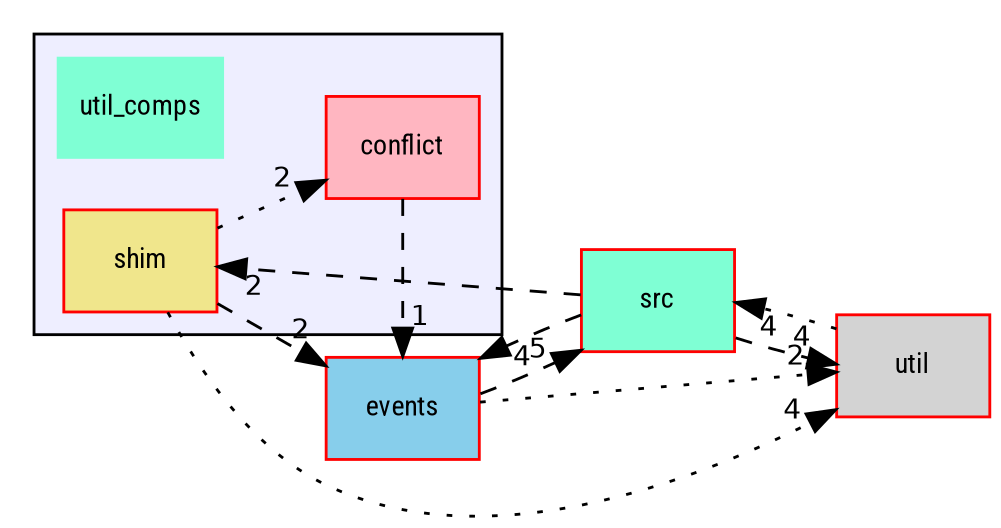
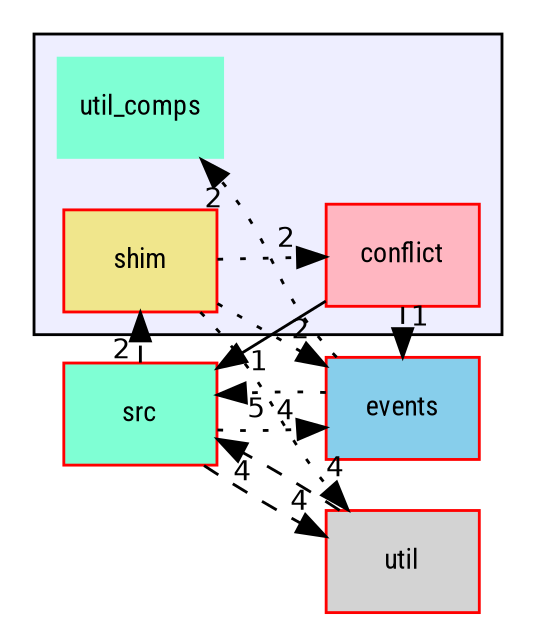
(240, 317) -> (240, 317)
(800, 318) -> (292, 481)
none -> (284, 327)
(544, 330) -> (257, 431)
(518, 379) -> (286, 392)
(644, 388) -> (279, 275)
